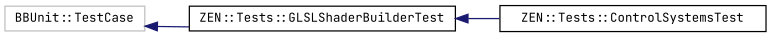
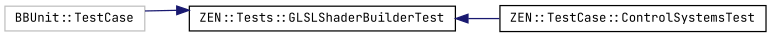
(633, 19) -> (633, 19)
(173, 27) -> (161, 11)
